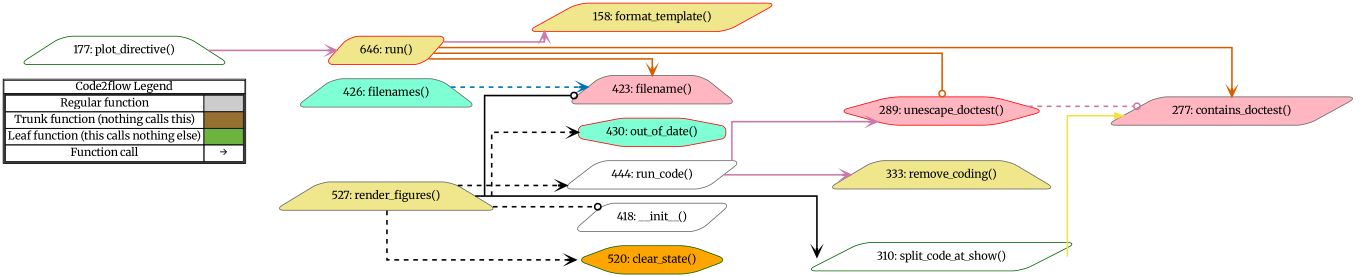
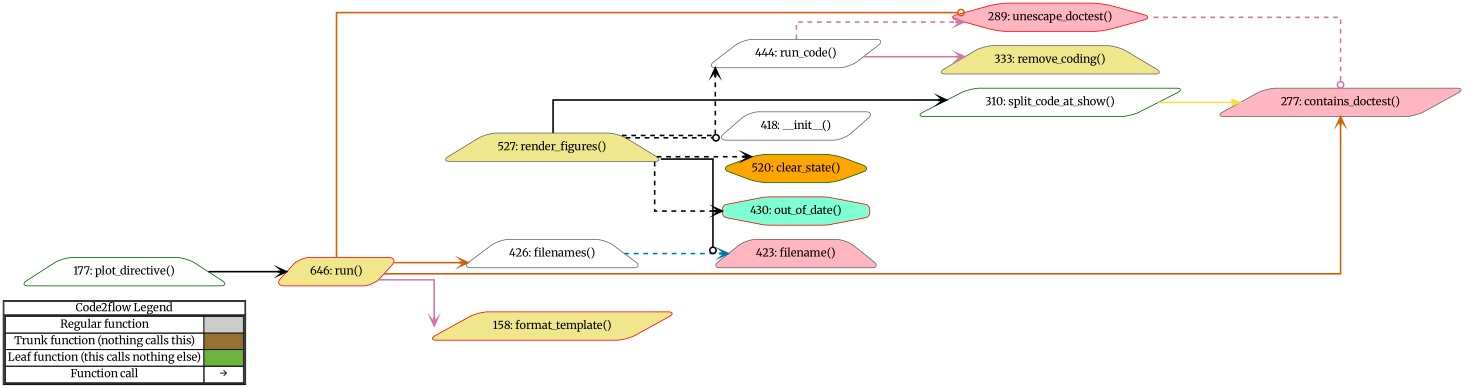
(268, 50) -> (244, 272)
(545, 59) -> (427, 263)
(386, 93) -> (552, 254)
(781, 122) -> (868, 22)
